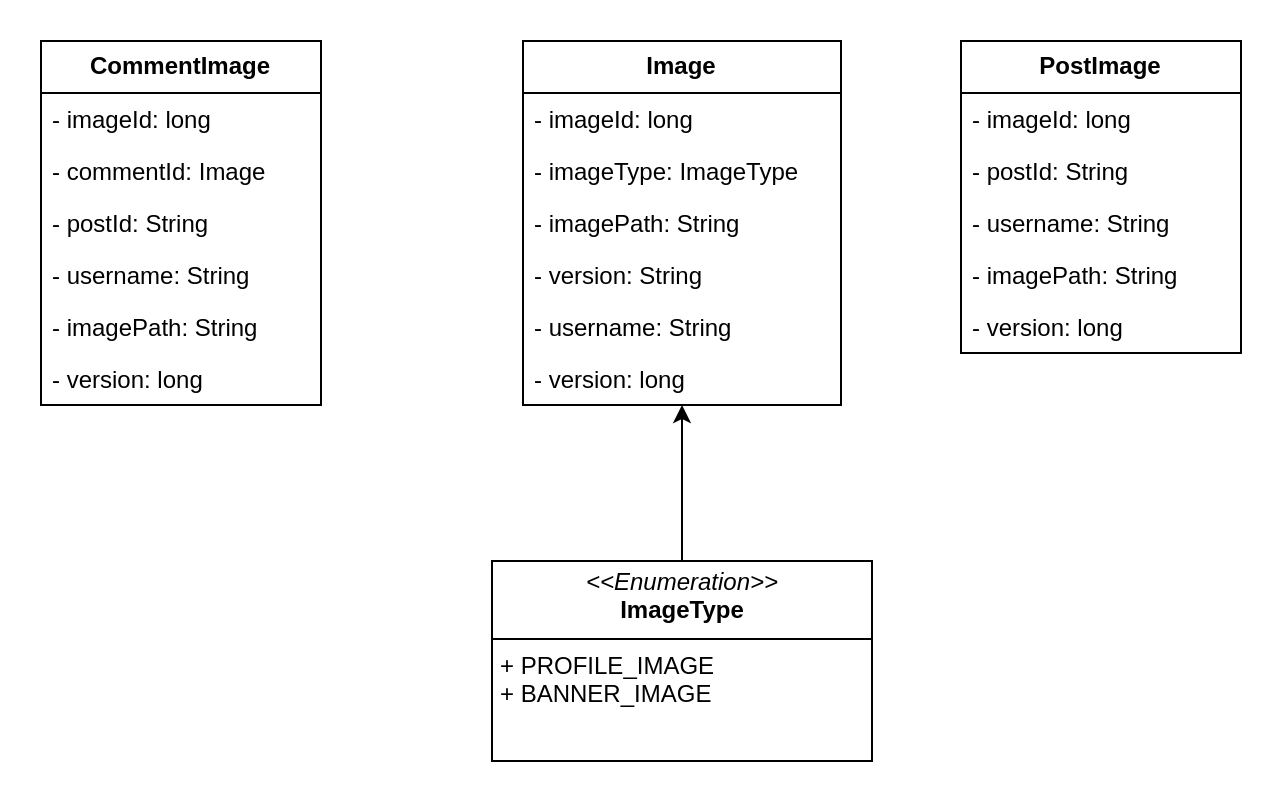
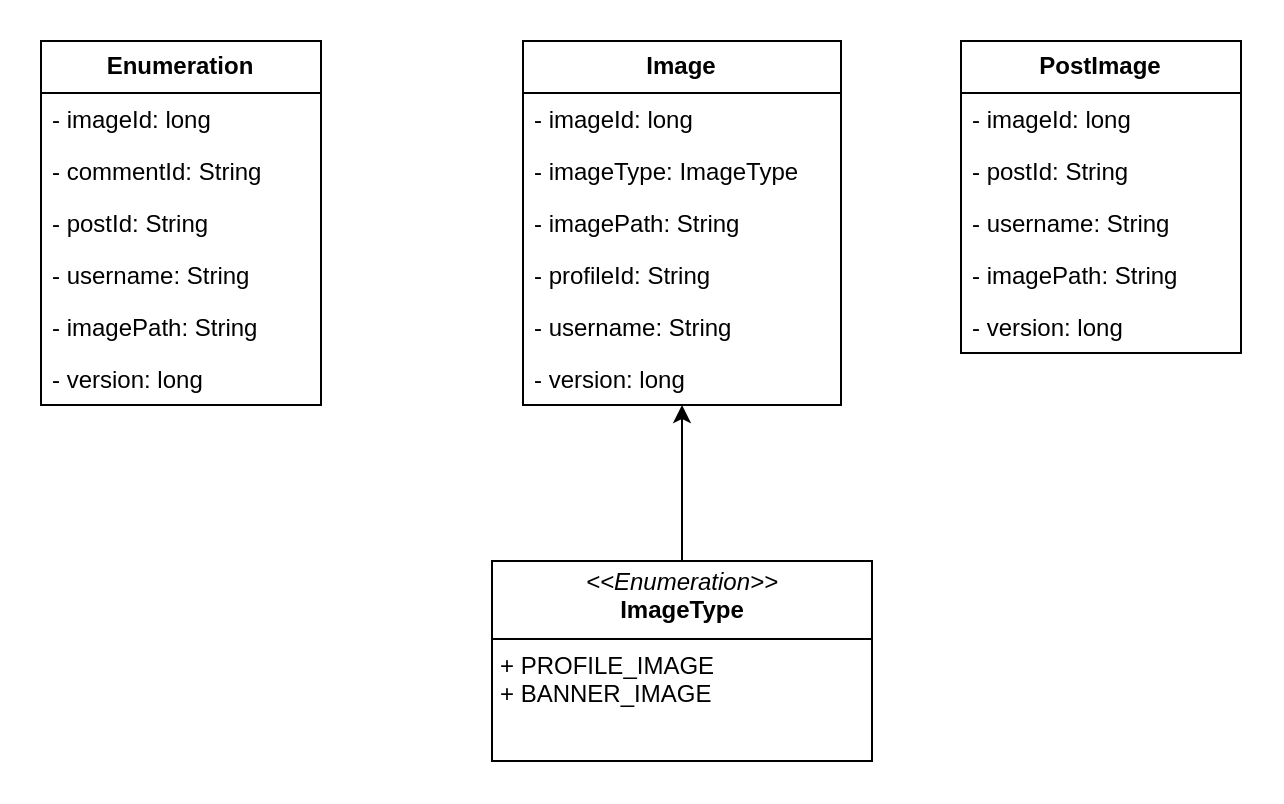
(181, 67) -> (181, 67)
(165, 173) -> (168, 173)
(634, 277) -> (644, 277)
